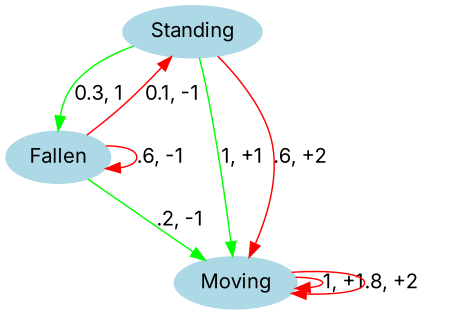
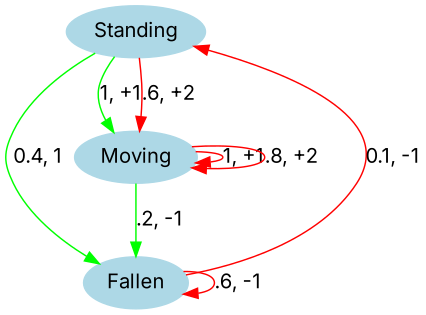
(99, 95) -> (38, 157)
(140, 216) -> (136, 213)
